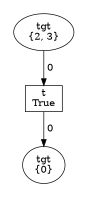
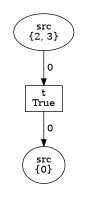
(44, 32) -> (44, 32)
(44, 165) -> (44, 165)
